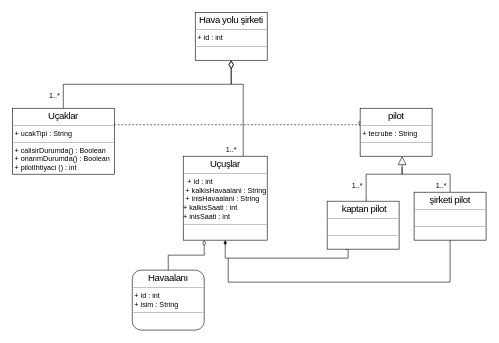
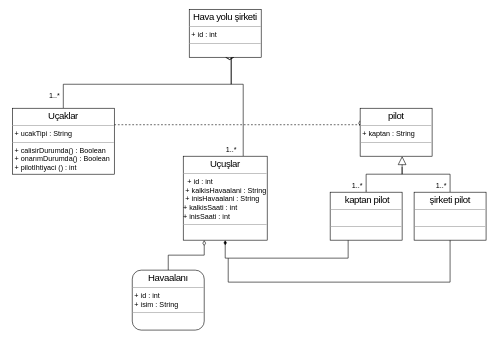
(231, 36) -> (225, 33)
(392, 117) -> (390, 117)
(363, 225) -> (366, 216)
